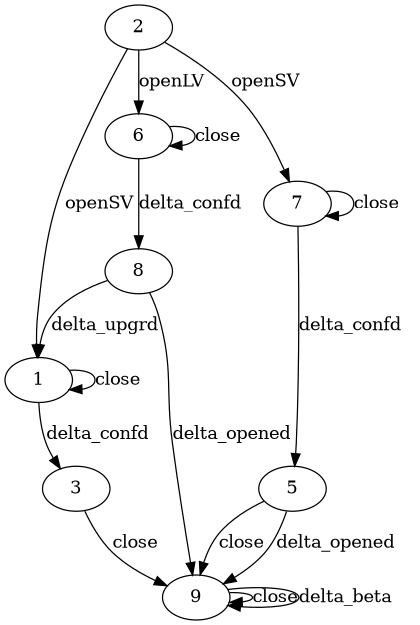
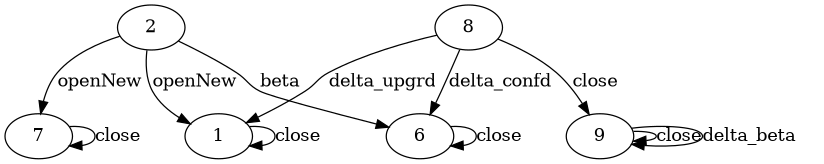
(171, 82) -> (280, 82)
(266, 82) -> (99, 82)
(139, 197) -> (448, 76)
(99, 204) -> (194, 82)
(232, 434) -> (596, 82)
(76, 489) -> none
(292, 489) -> none
